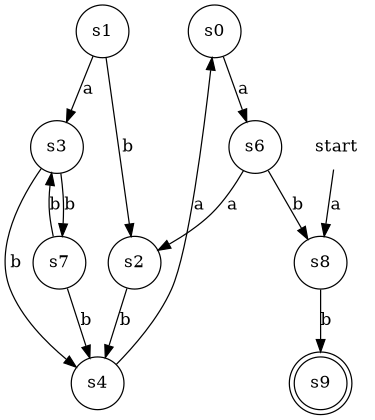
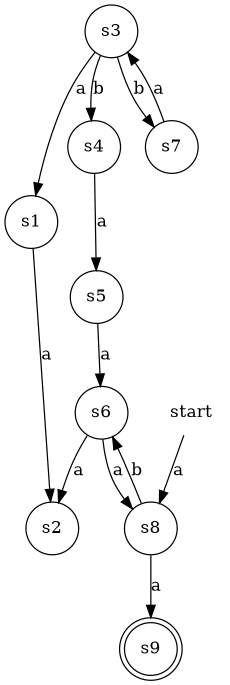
(215, 31) -> (97, 297)
(82, 83) -> (59, 114)
(128, 147) -> (47, 355)
(56, 205) -> (159, 89)
(298, 205) -> (118, 471)
(77, 317) -> none
(118, 317) -> none
(327, 321) -> (156, 586)
none -> (130, 476)
